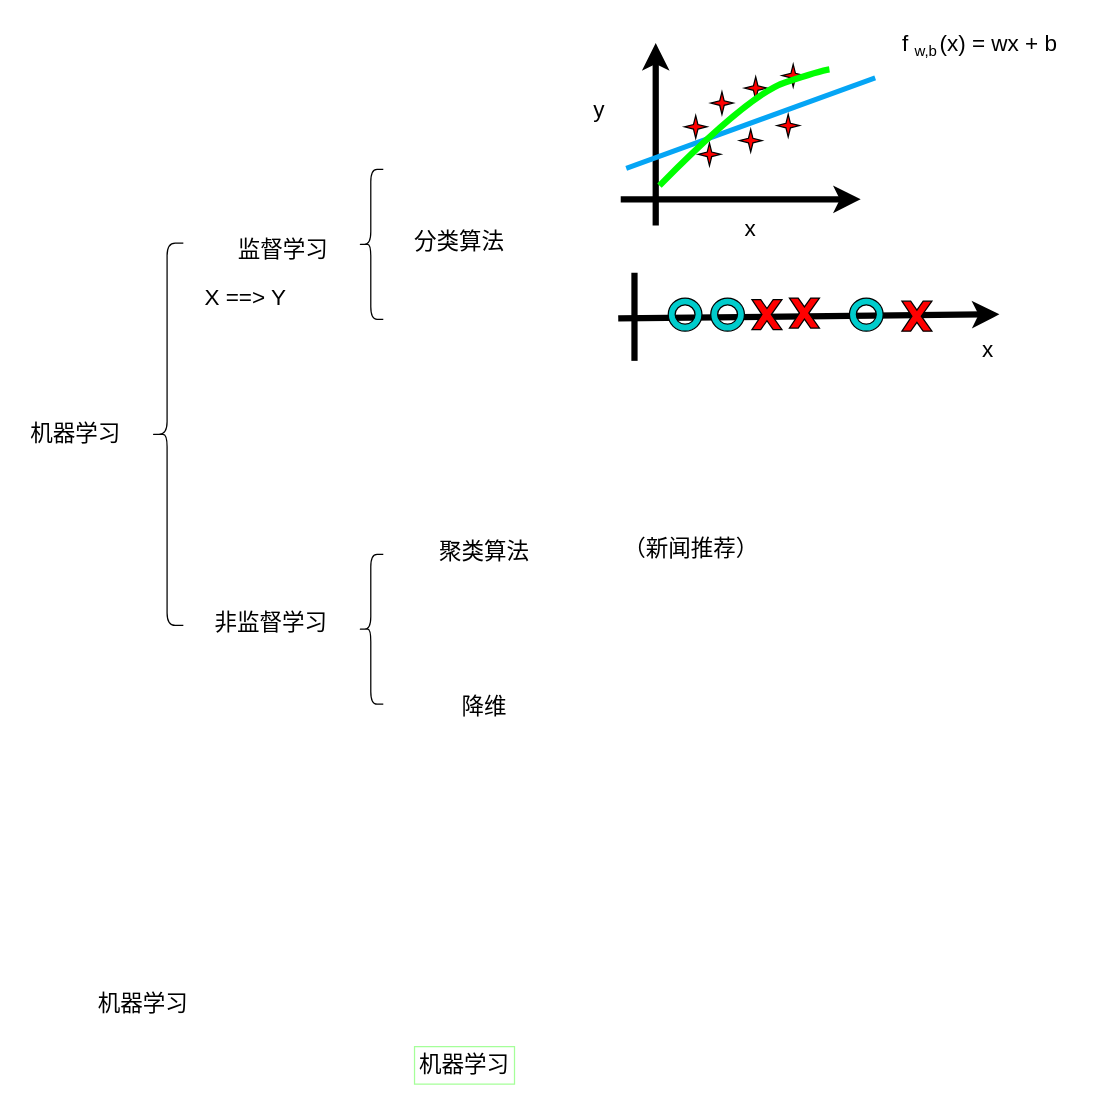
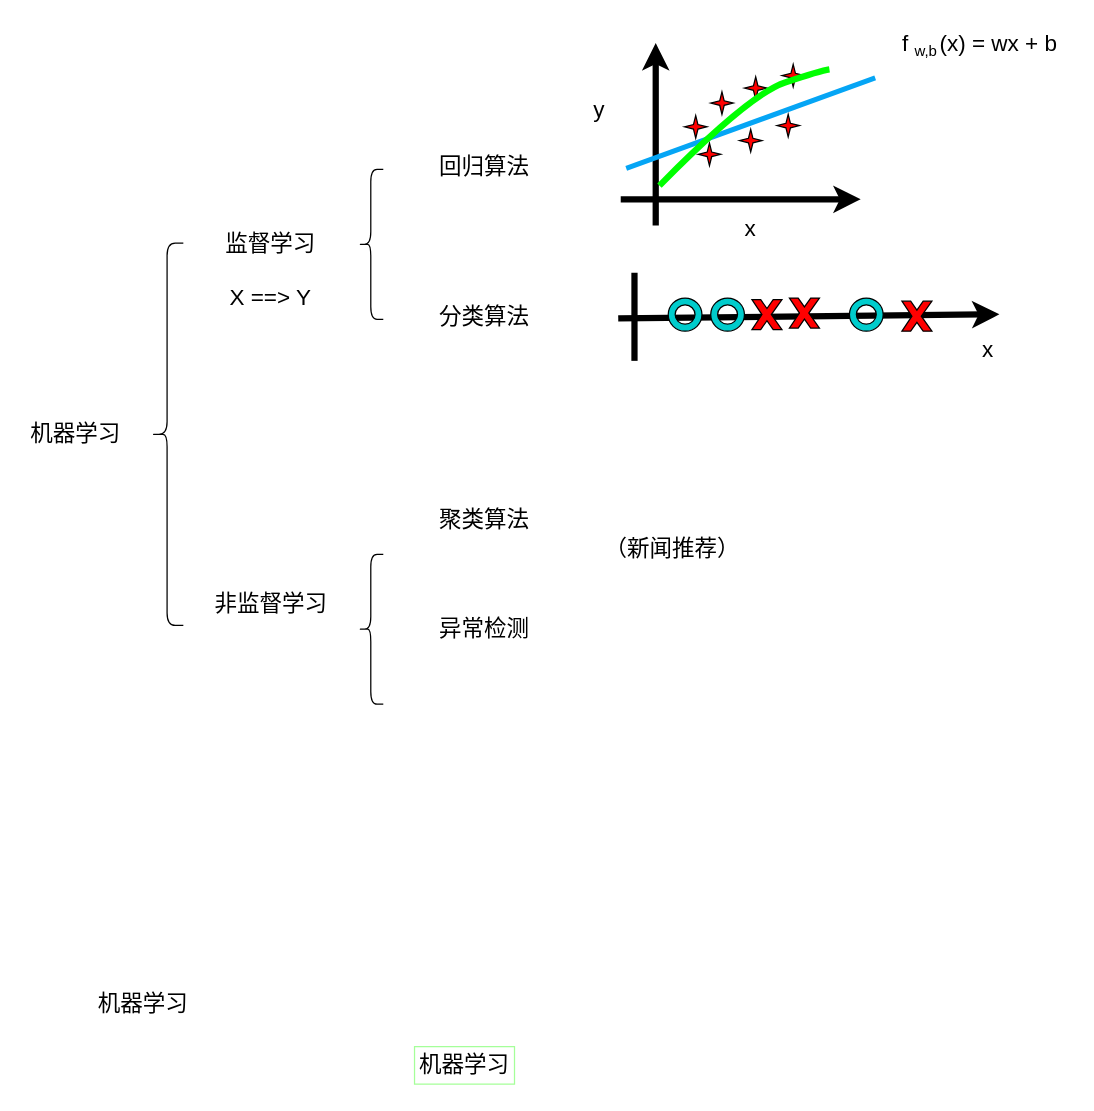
none -> (484, 167)
(459, 242) -> (484, 317)
(283, 251) -> (271, 244)
(246, 298) -> (271, 298)
(691, 549) -> (673, 549)
(484, 552) -> (484, 521)
(271, 623) -> (271, 604)
none -> (484, 629)
(484, 707) -> none
